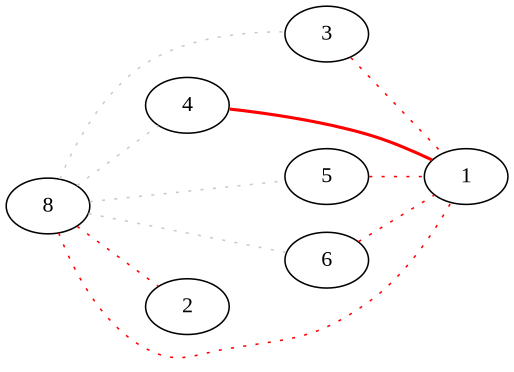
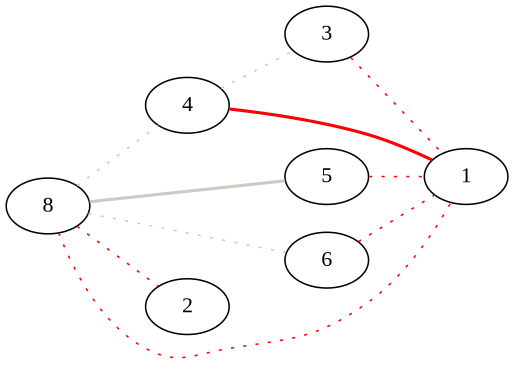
(145, 64) -> (257, 70)
(187, 191) -> (187, 191)
